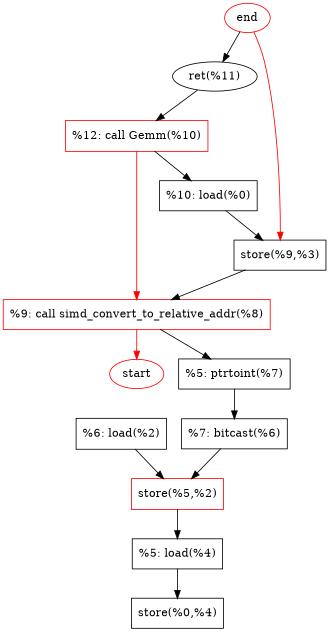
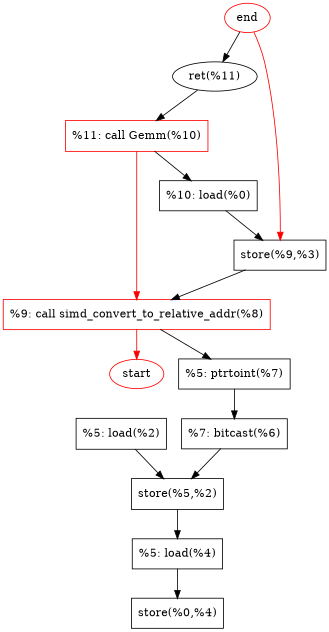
(137, 136) -> (137, 136)
(121, 434) -> (121, 434)
(177, 494) -> (177, 494)
